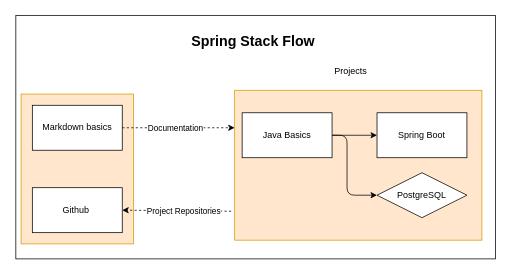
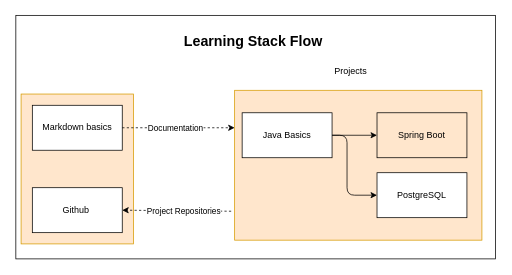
(253, 42) -> (253, 42)
(422, 135) -> (422, 135)
(422, 195) -> (422, 195)
